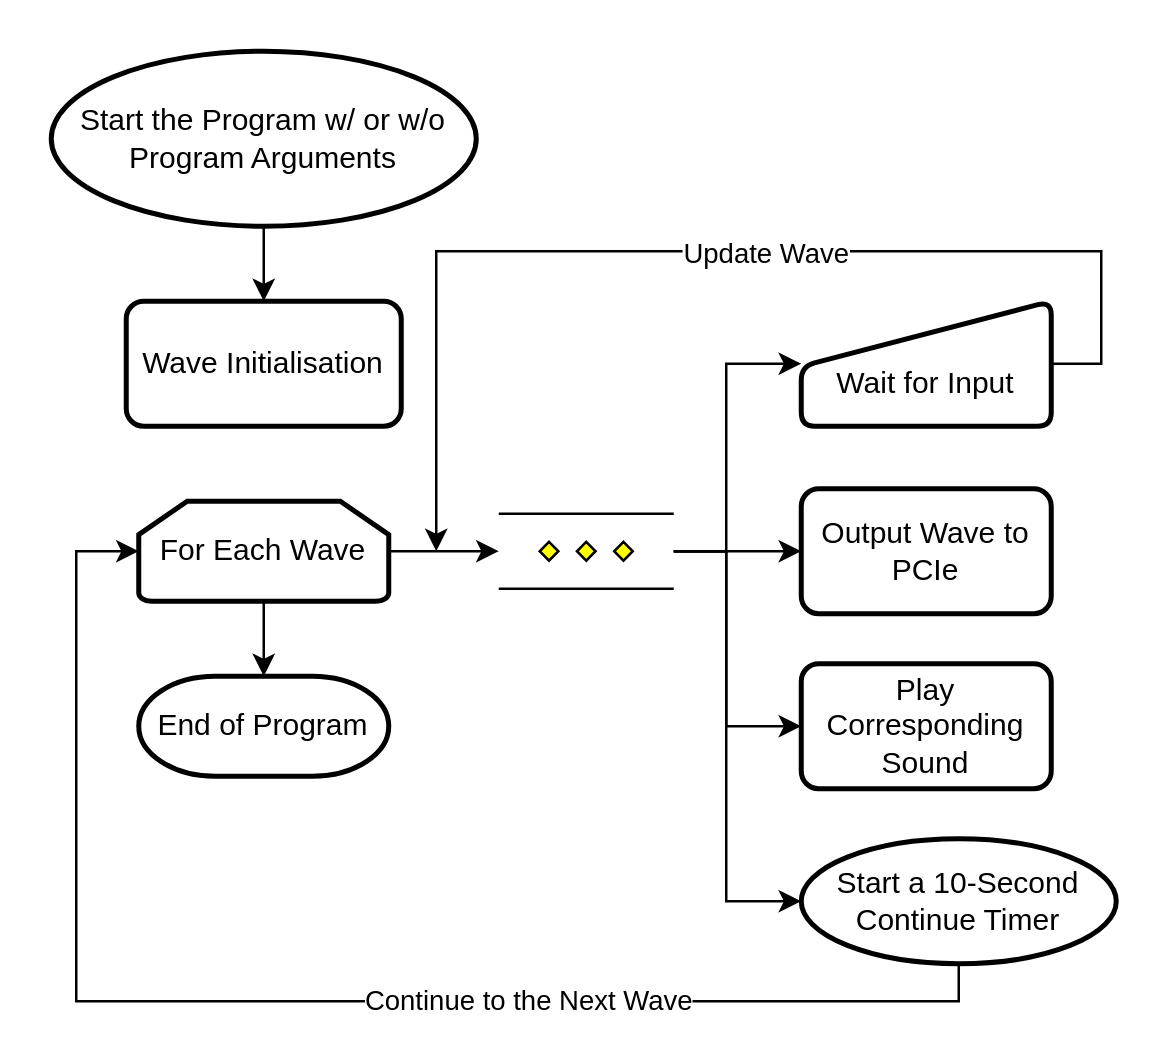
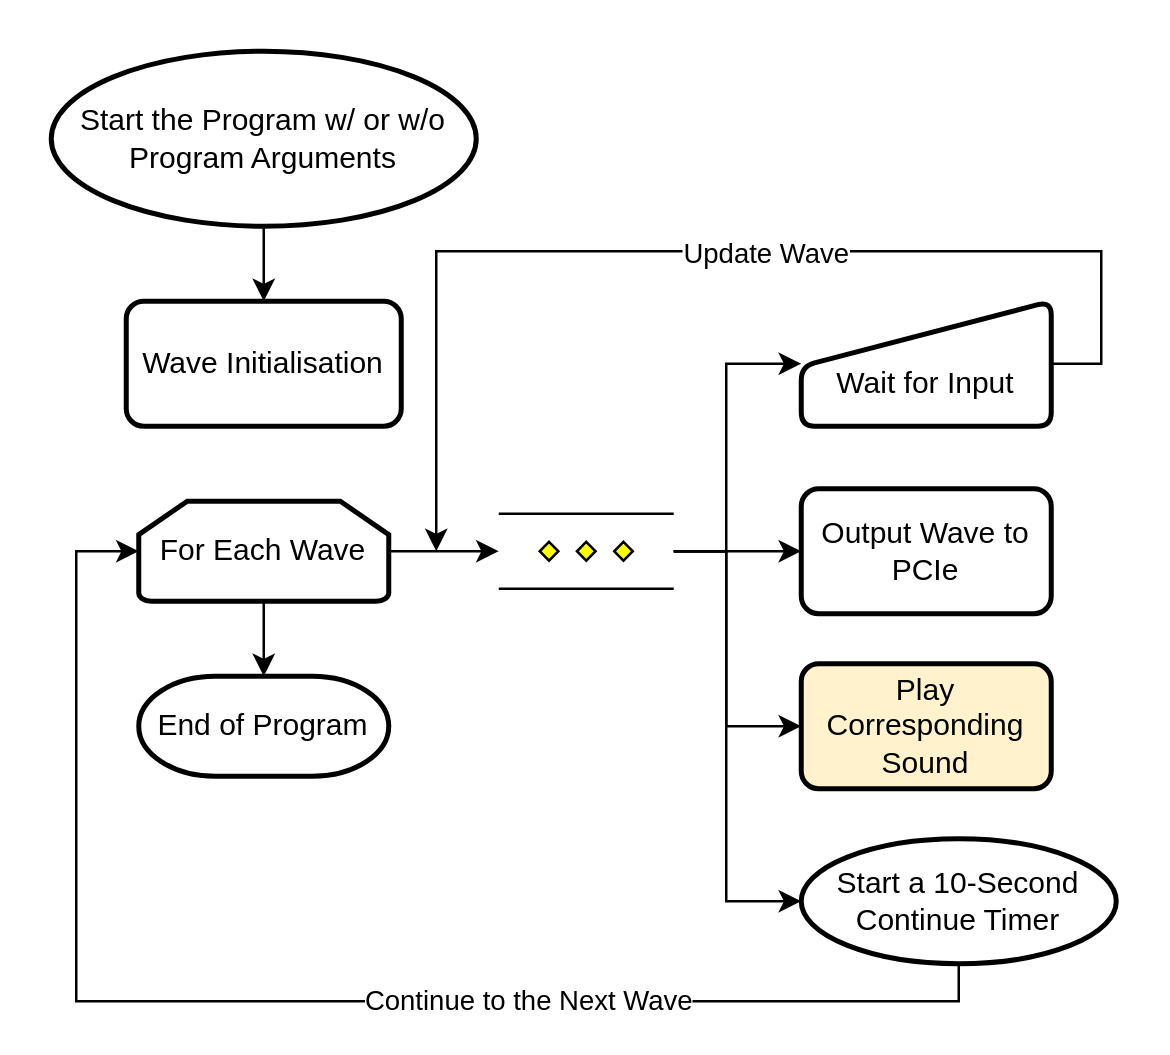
(926, 726) -> (926, 726)
